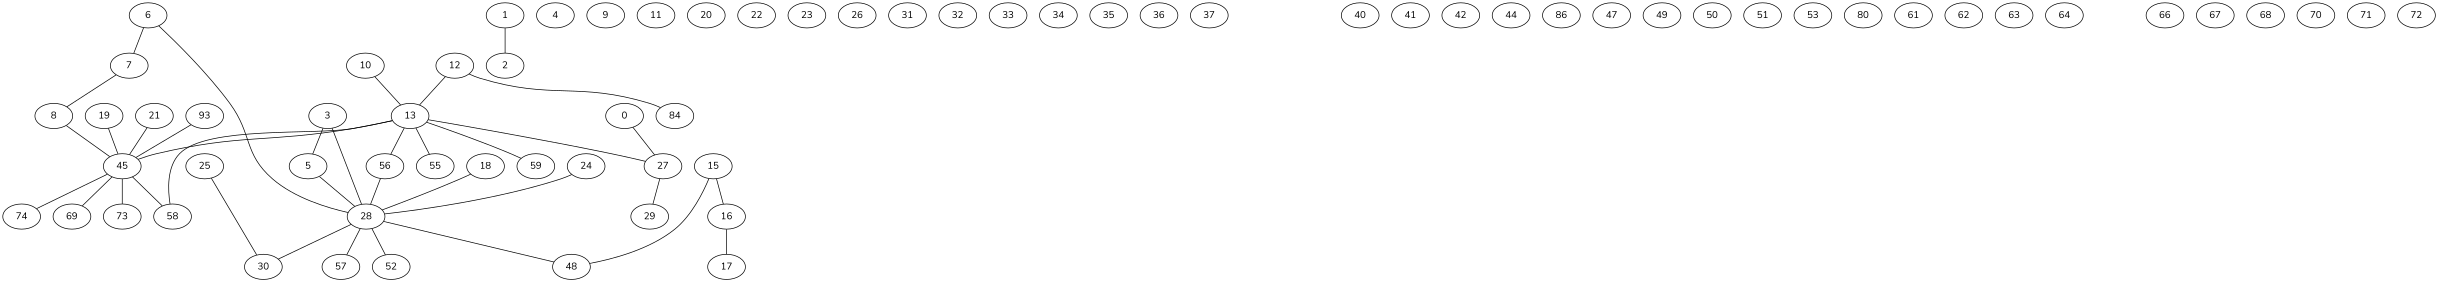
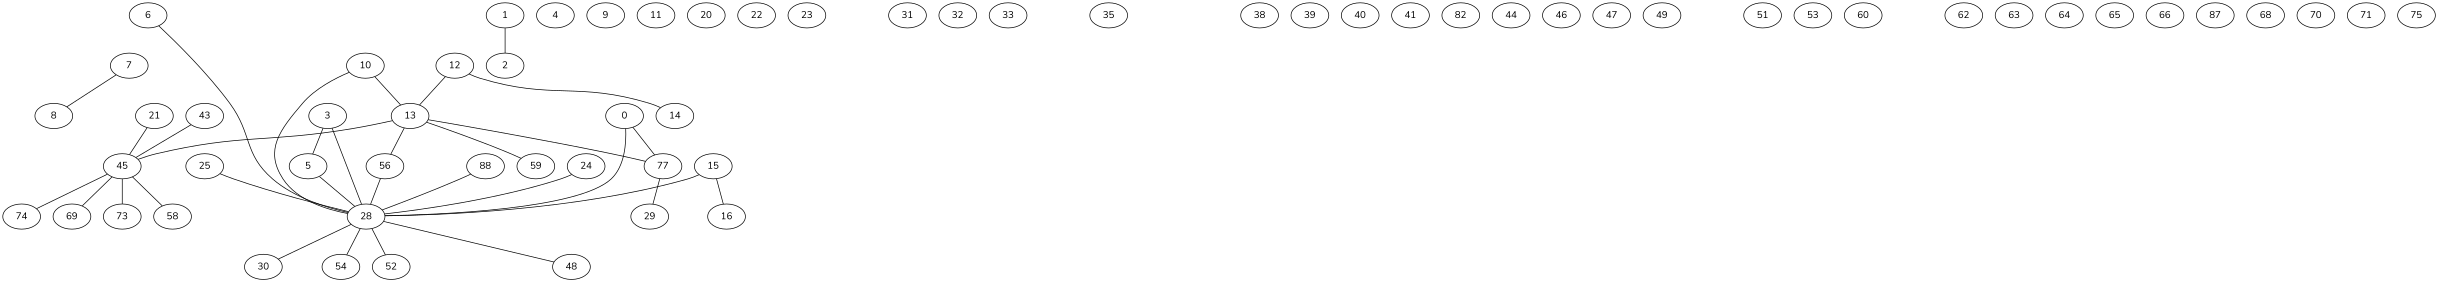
(857, 15) -> none
(1058, 15) -> none
(1159, 15) -> none
(1209, 15) -> none
none -> (1260, 15)
none -> (1310, 15)
(1461, 15) -> (1461, 15)
(1561, 15) -> (1561, 15)
(1712, 15) -> none
(1863, 15) -> (1863, 15)
(1913, 15) -> none
none -> (2115, 15)
(2215, 15) -> (2215, 15)
(2416, 15) -> (2416, 15)
(139, 40) -> none
(104, 116) -> none
(205, 116) -> (205, 116)
(675, 116) -> (675, 116)
(258, 133) -> none
(88, 141) -> none
none -> (275, 147)
(435, 166) -> none
(486, 166) -> (486, 166)
(663, 166) -> (663, 166)
none -> (562, 199)
(234, 217) -> (284, 195)
(662, 238) -> (559, 204)
(341, 267) -> (341, 267)
(727, 267) -> none
